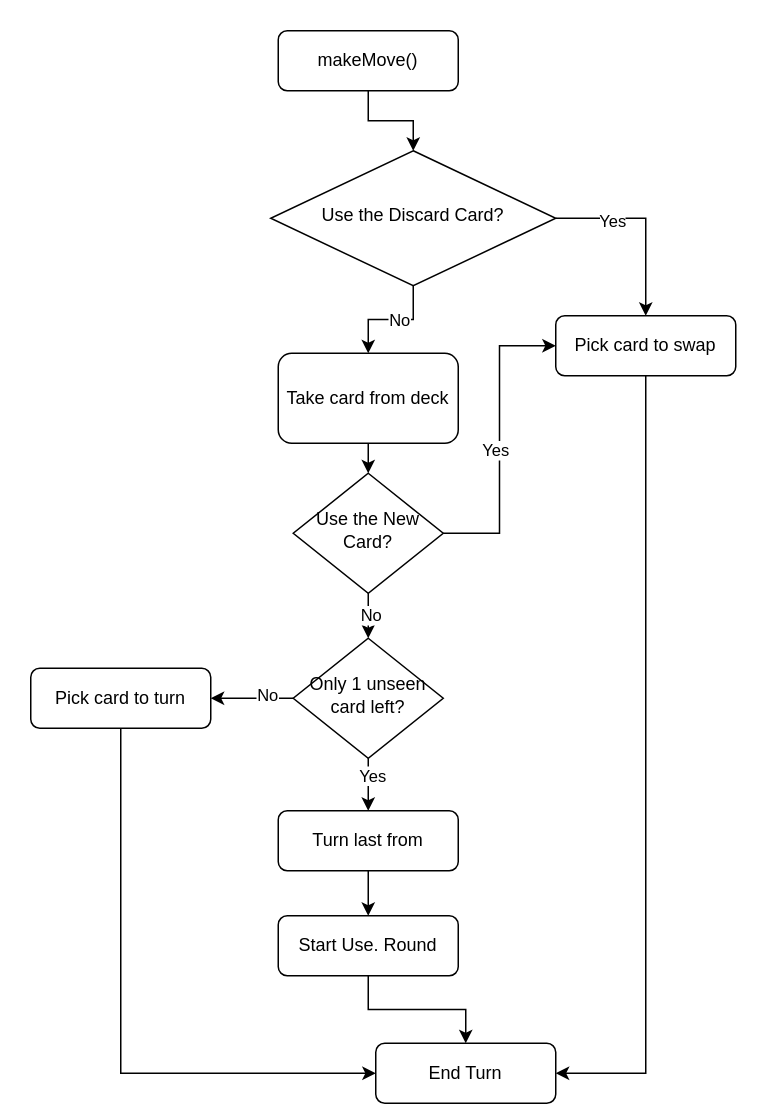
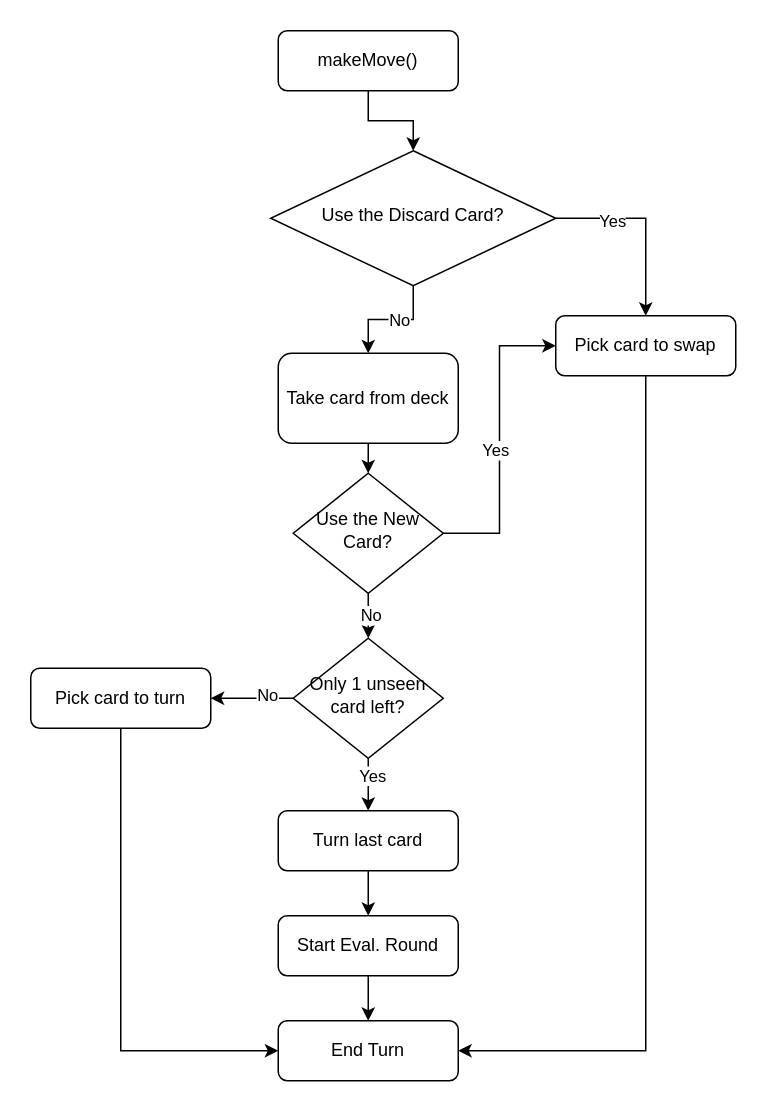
(368, 841) -> (368, 841)
(368, 946) -> (368, 946)
(466, 1073) -> (368, 1051)
